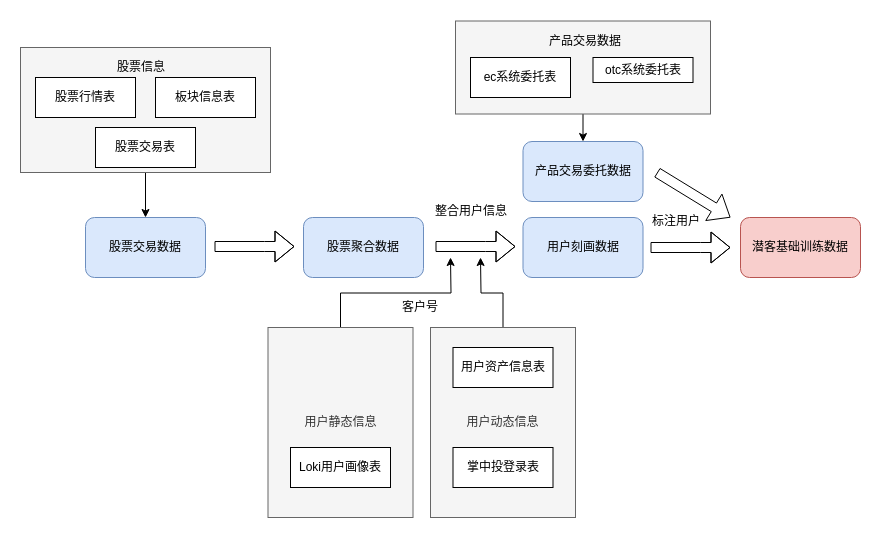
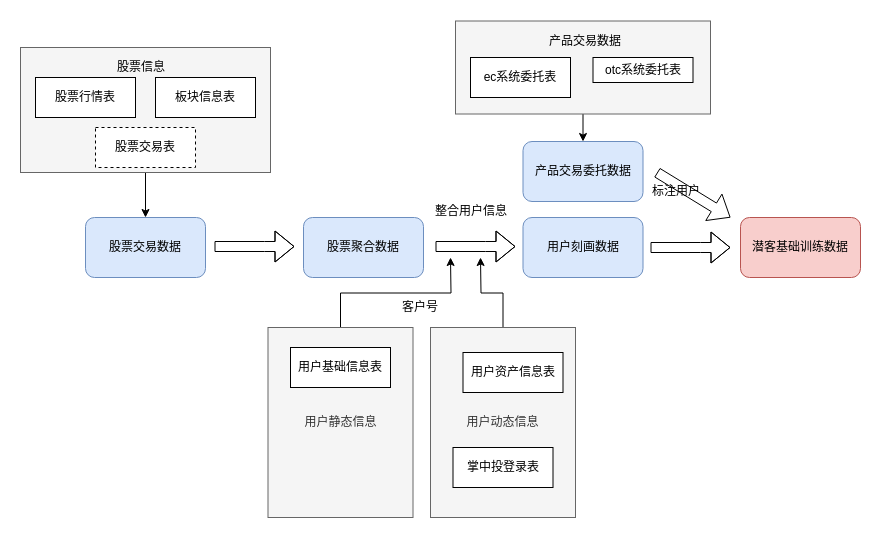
(146, 148) -> (146, 148)
(681, 222) -> (681, 192)
none -> (341, 368)
(503, 368) -> (513, 373)
(341, 468) -> none
